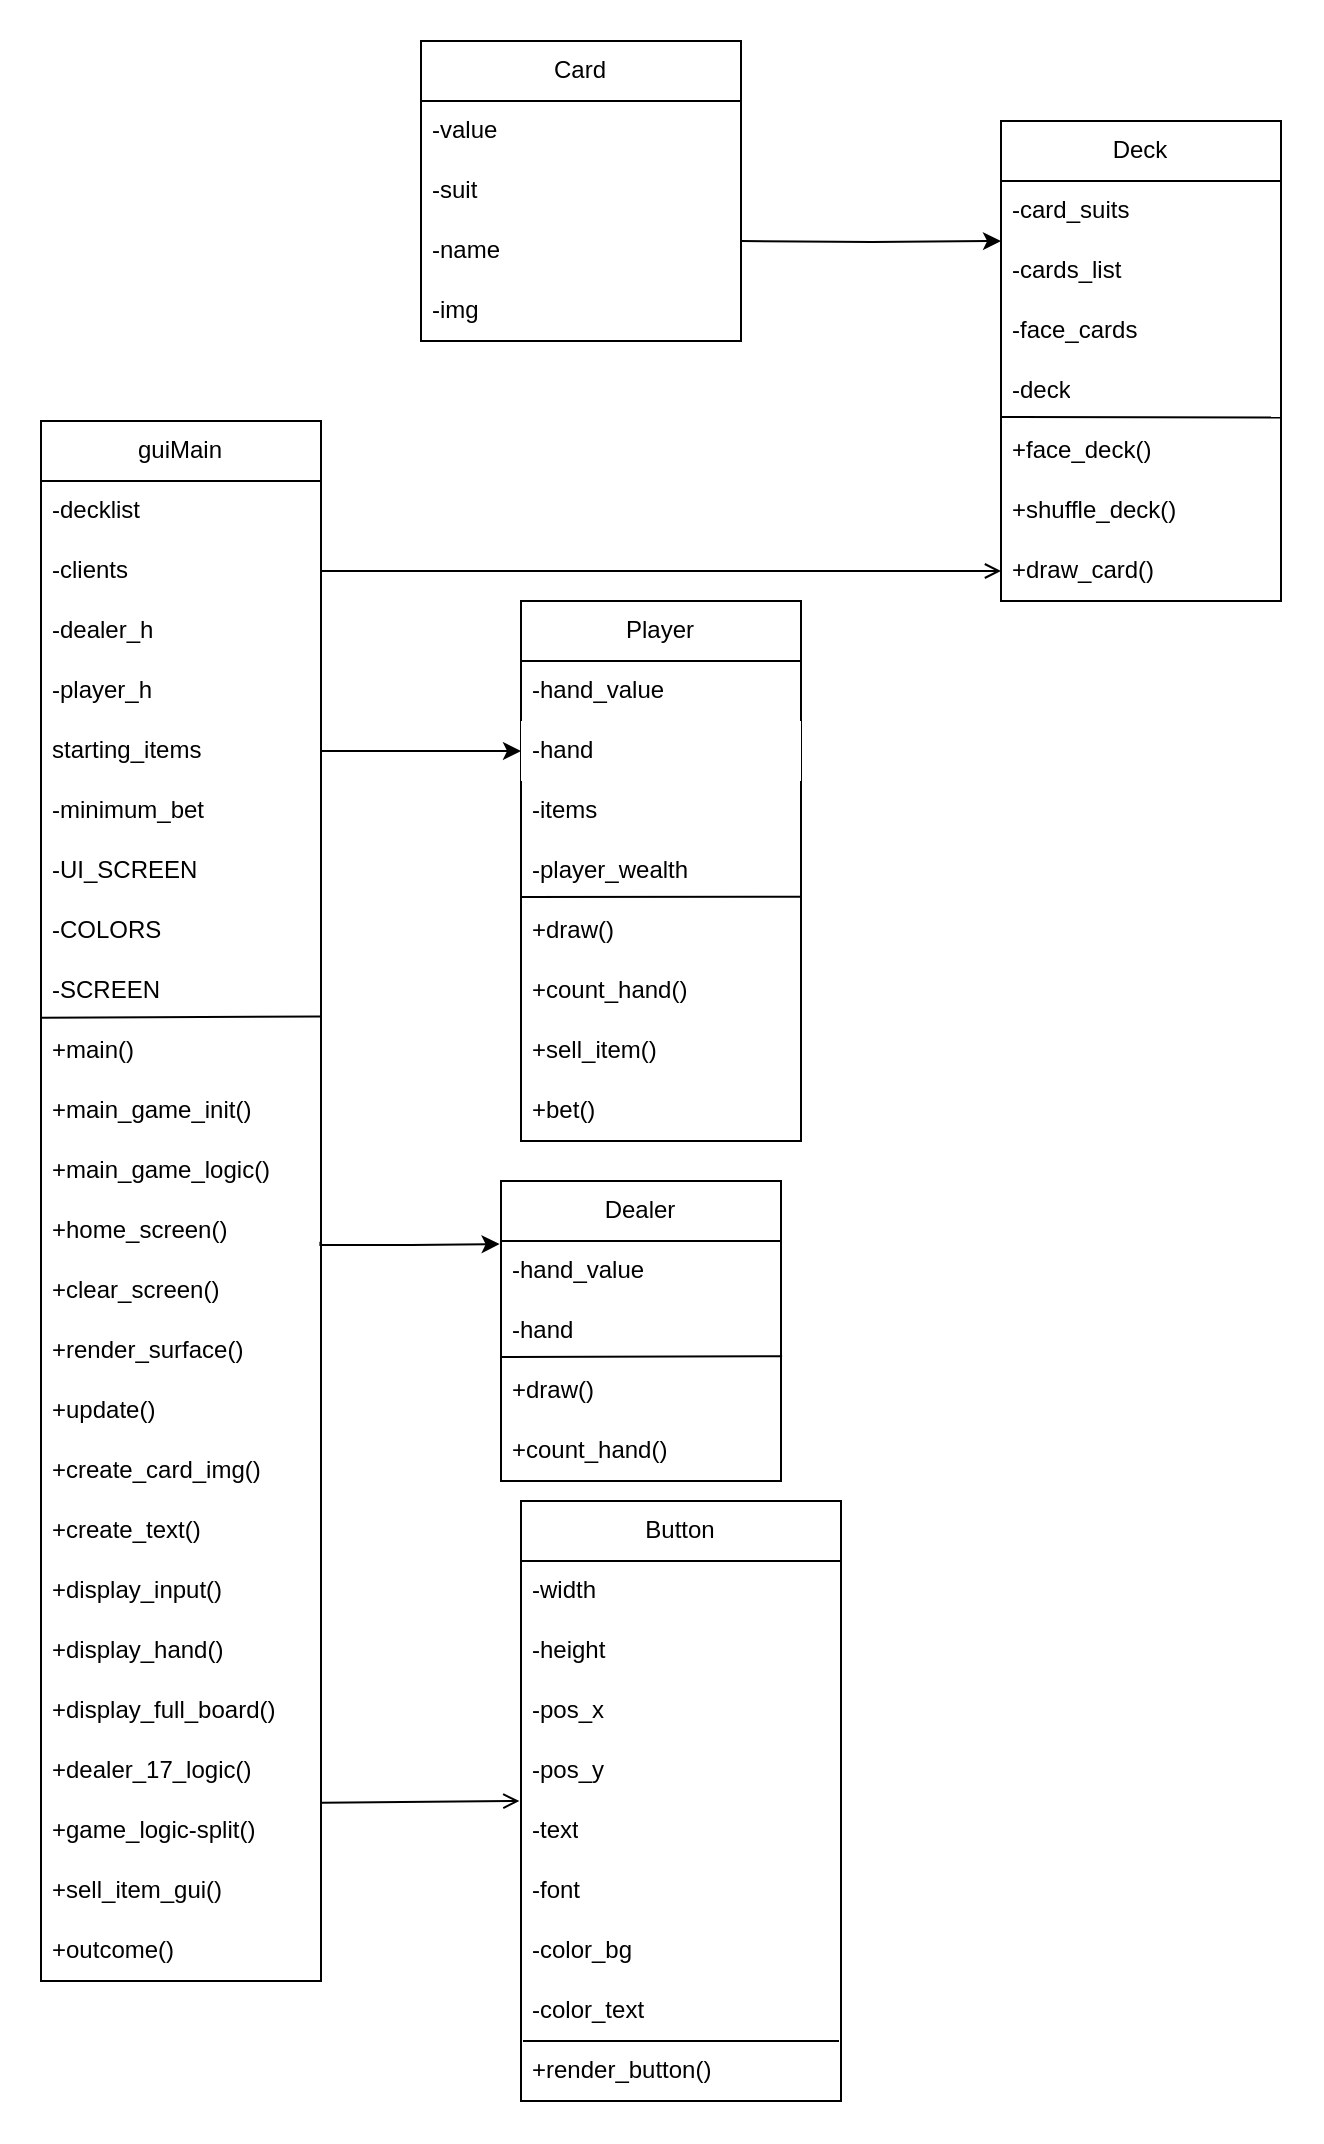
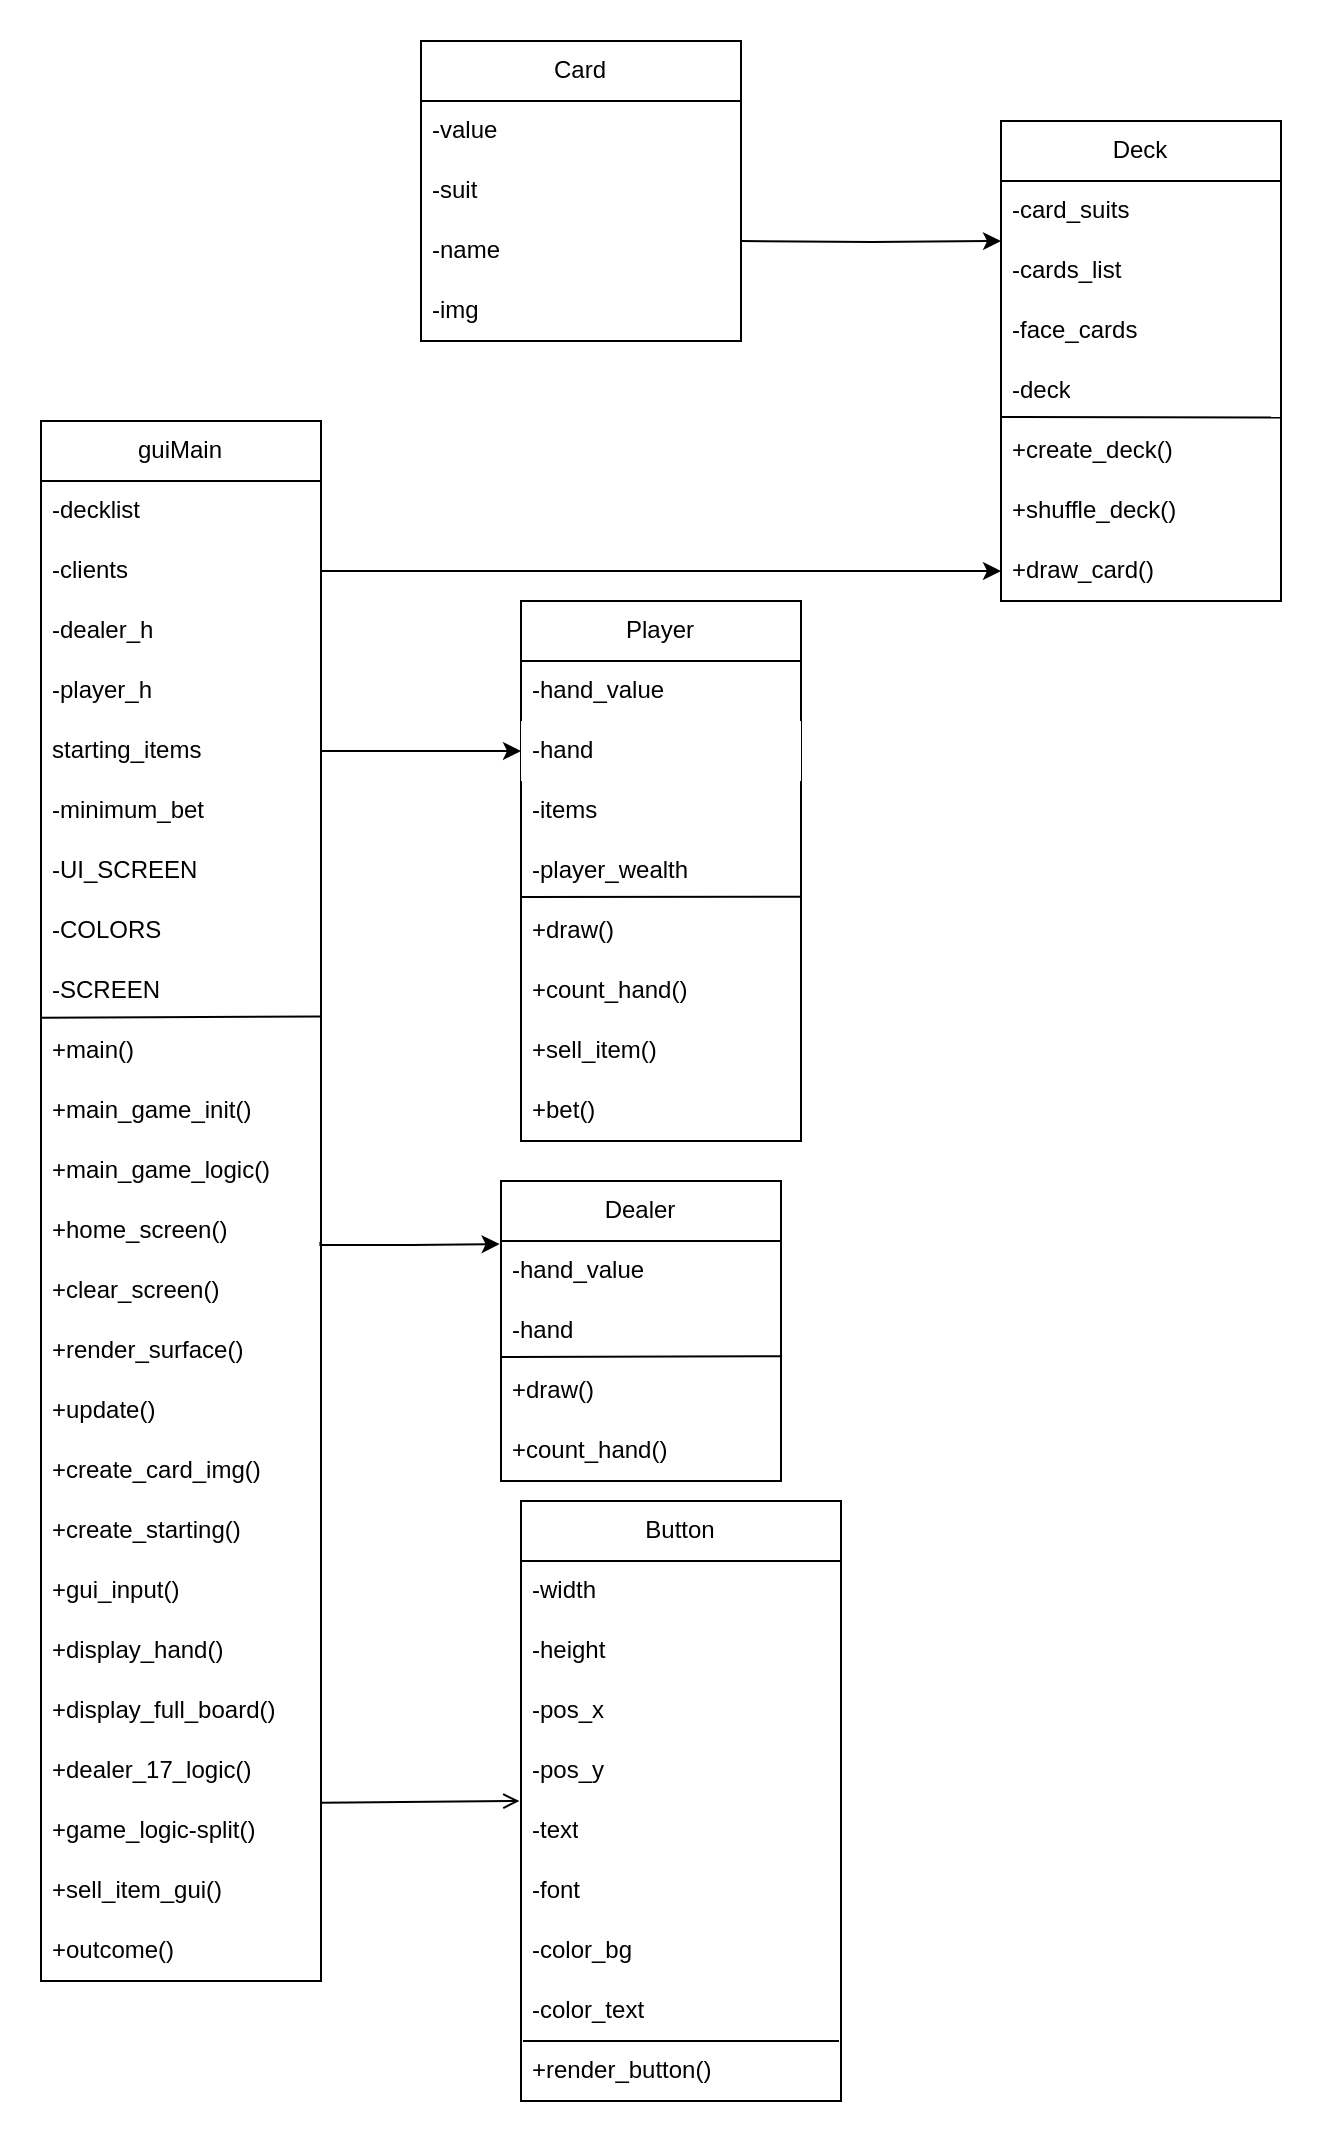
(1094, 451) -> (1107, 451)
(989, 571) -> (986, 571)
(147, 1531) -> (171, 1531)
(151, 1591) -> (127, 1591)
